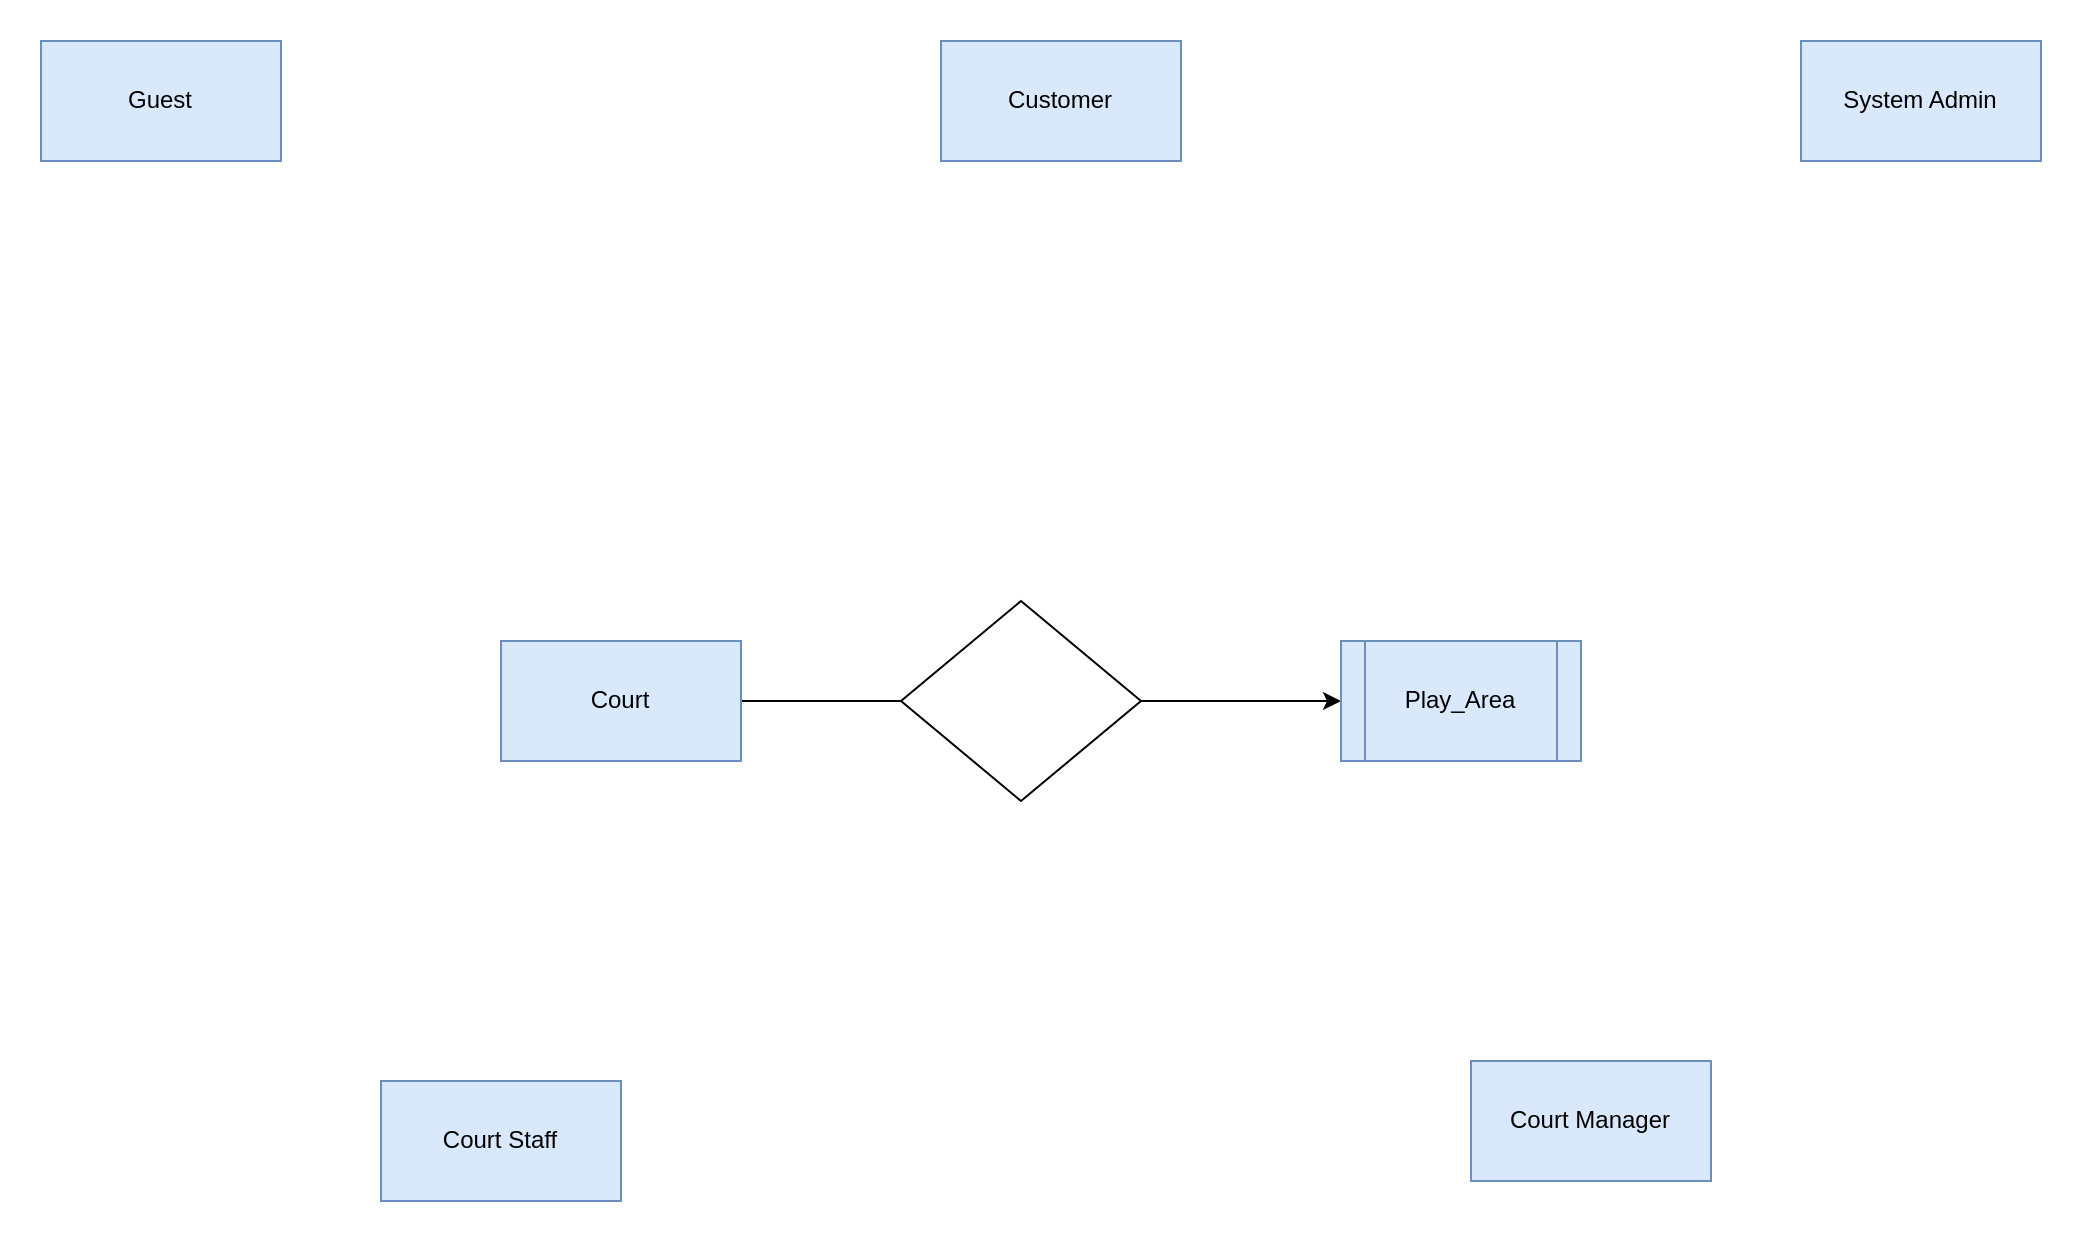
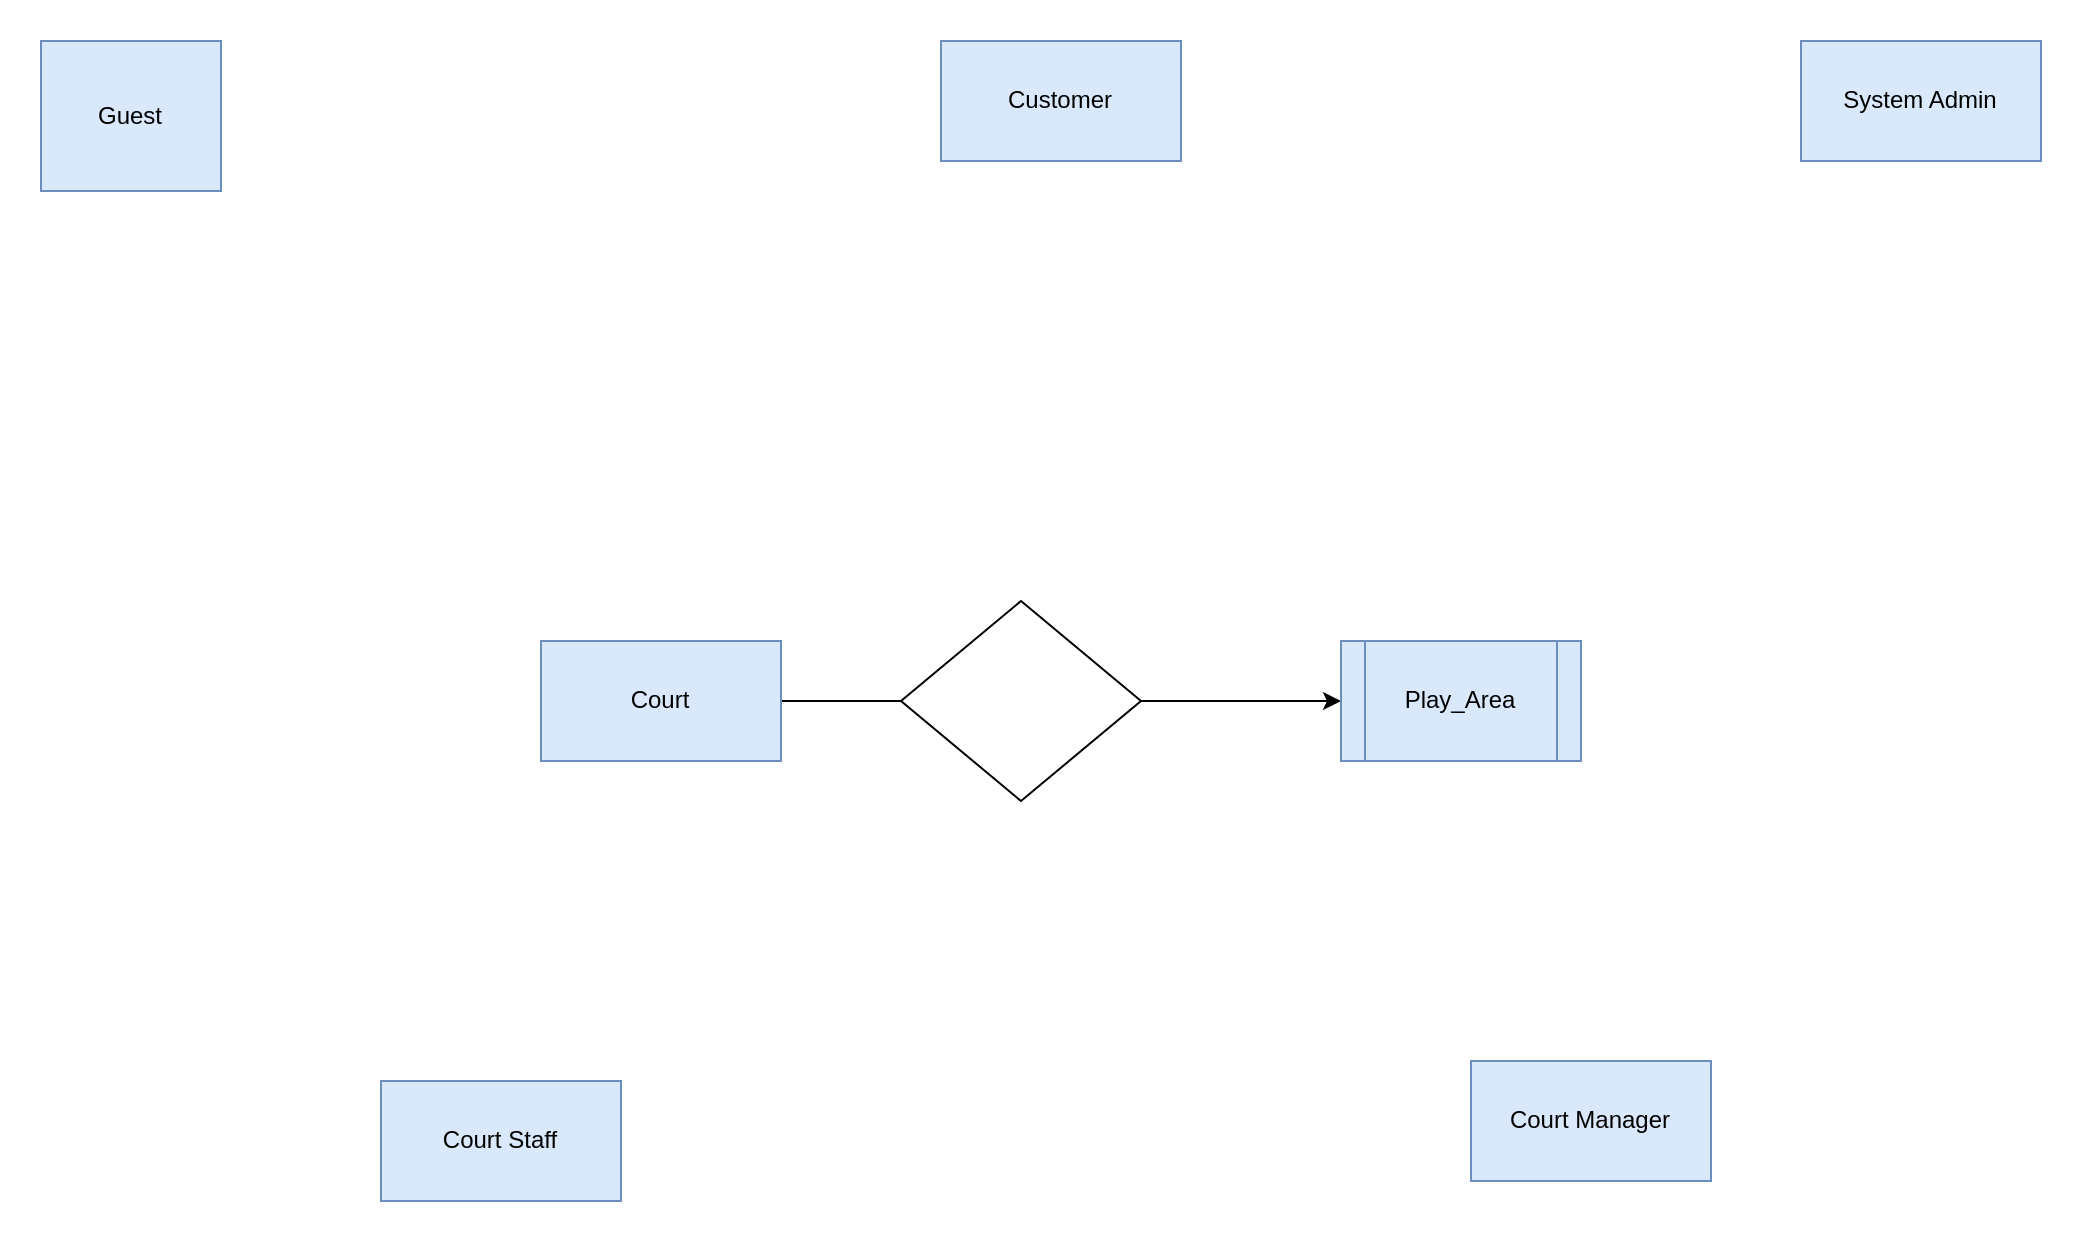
(161, 101) -> (131, 116)
(621, 701) -> (661, 701)
